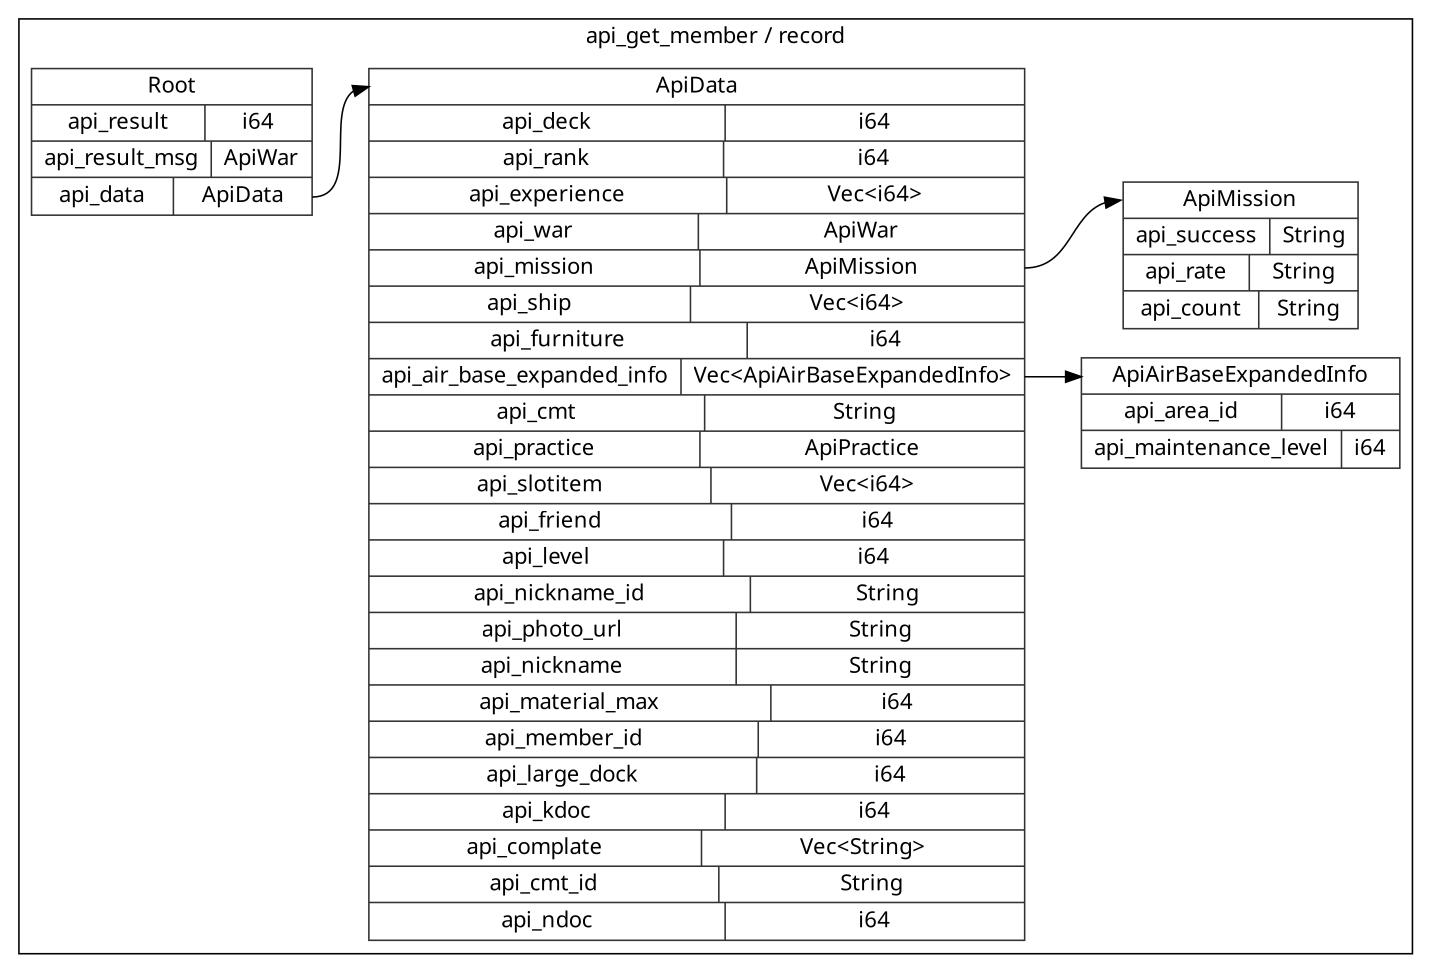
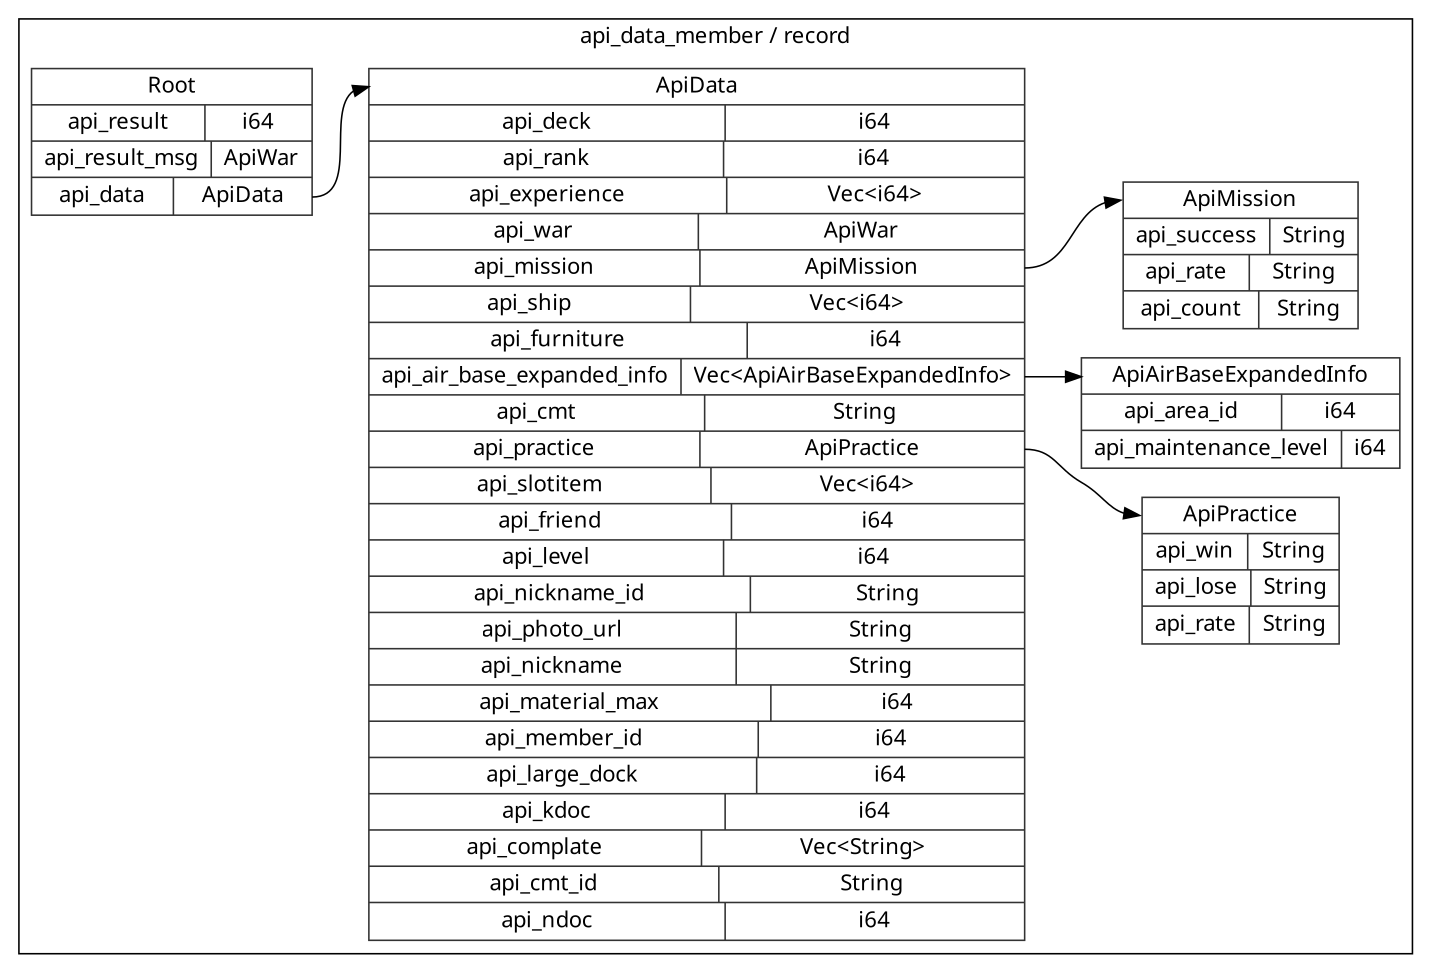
(716, 37) -> (716, 37)
none -> (1241, 571)
